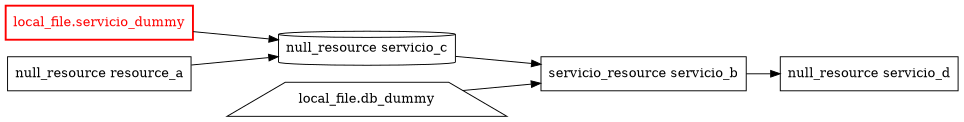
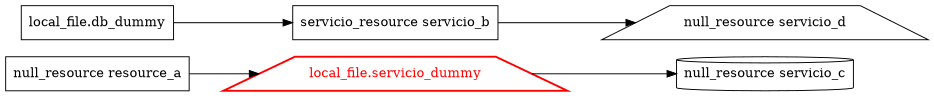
(99, 23) -> (395, 74)
(493, 60) -> none
(230, 61) -> (219, 74)
(869, 74) -> (765, 23)
(367, 99) -> (97, 23)
